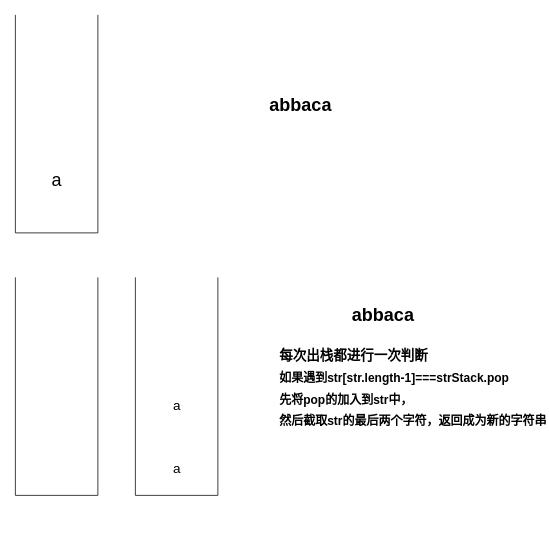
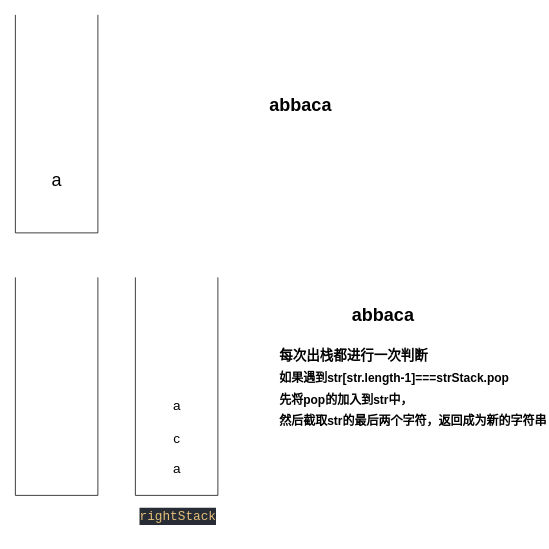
none -> (177, 439)
none -> (183, 518)
